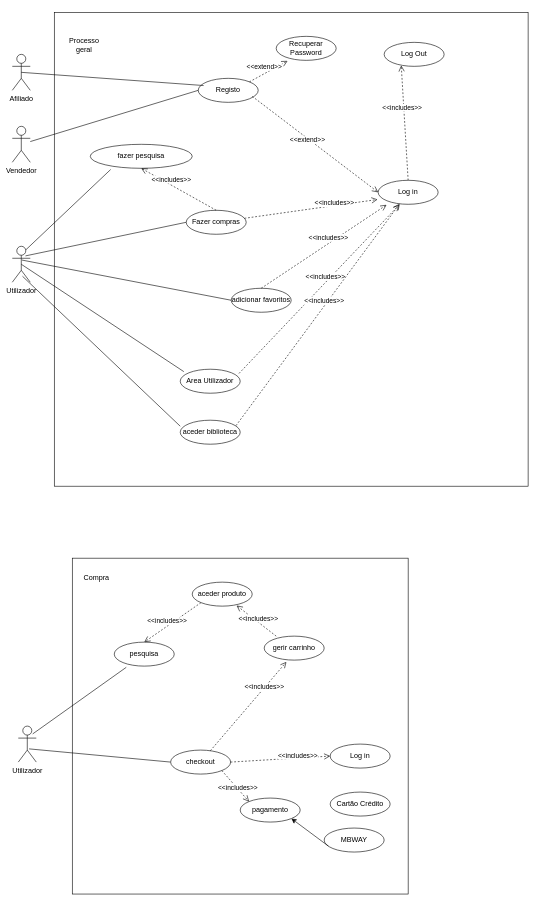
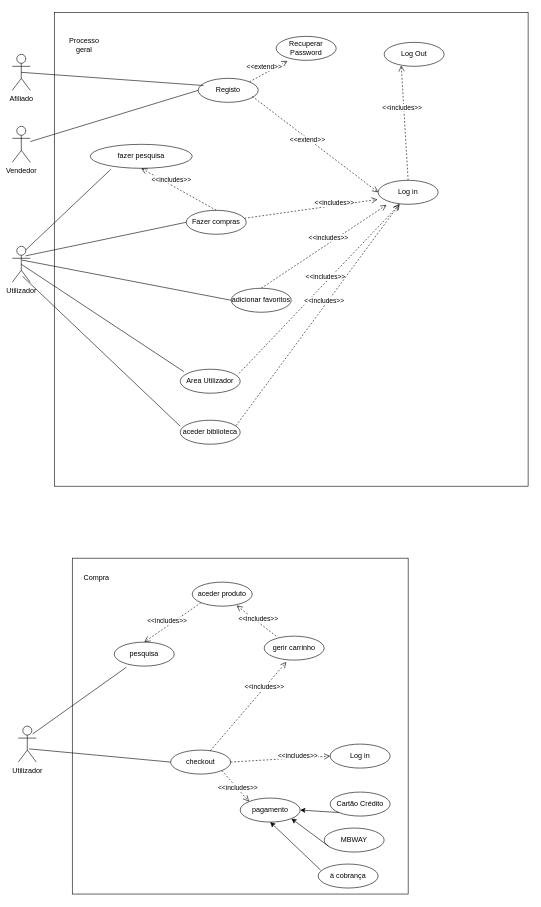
none -> (322, 812)
none -> (313, 863)
none -> (348, 876)
